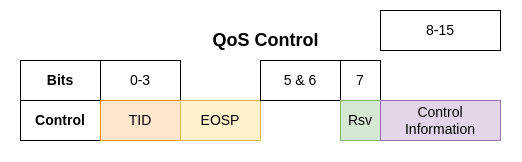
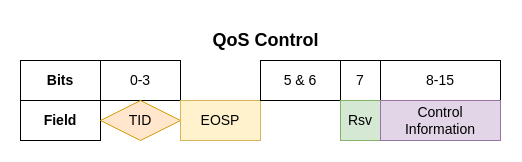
(441, 31) -> (441, 81)
(61, 121) -> (61, 121)
(141, 121) -> (141, 121)
